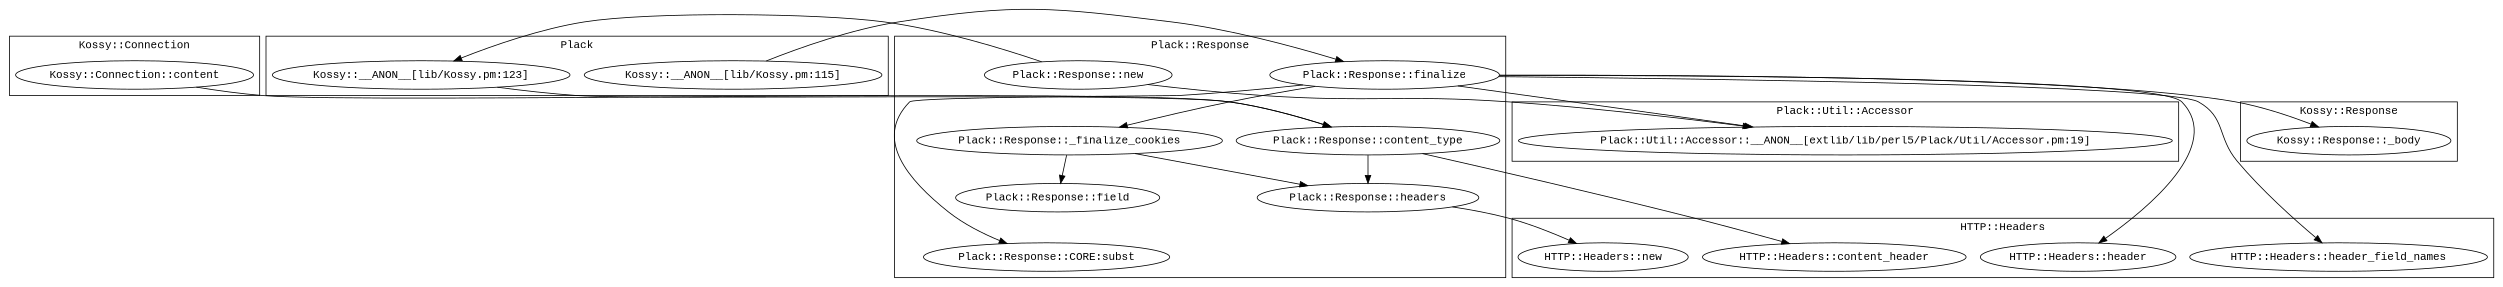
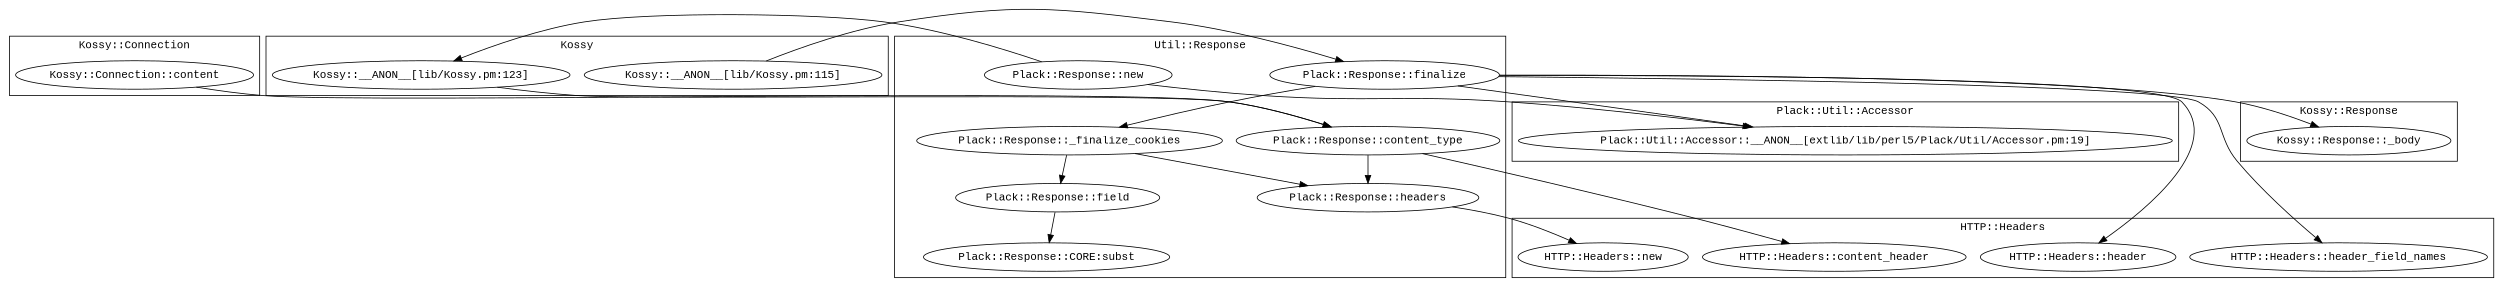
(577, 45) -> (577, 45)
(1200, 45) -> (1200, 45)
(908, 104) -> (1053, 223)
